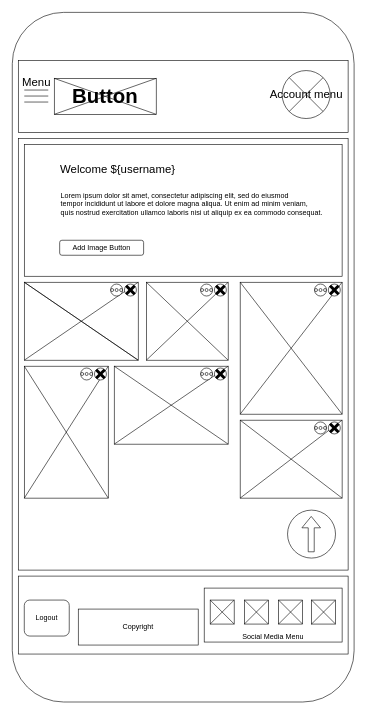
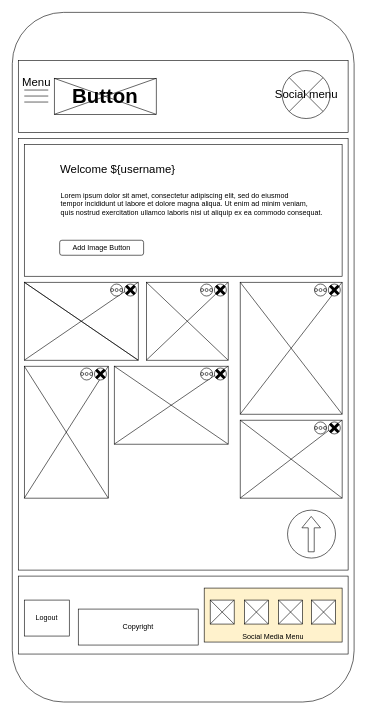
(307, 95) -> (307, 95)
(273, 615) -> (273, 615)
(47, 618) -> (47, 618)
